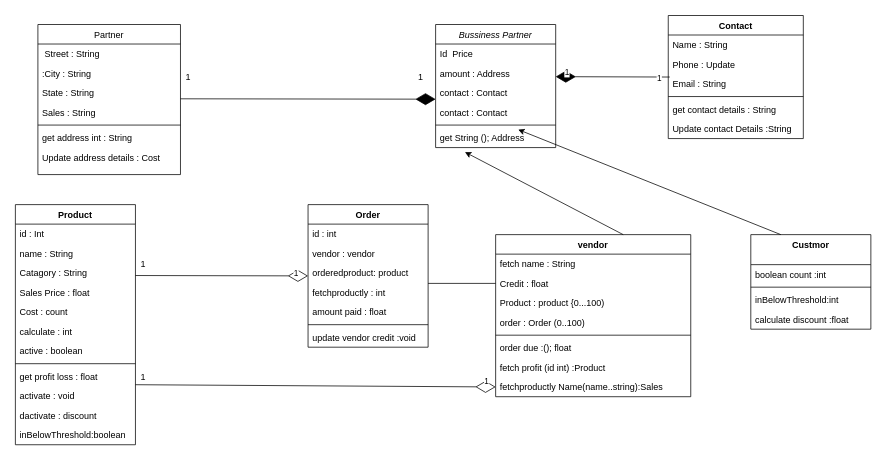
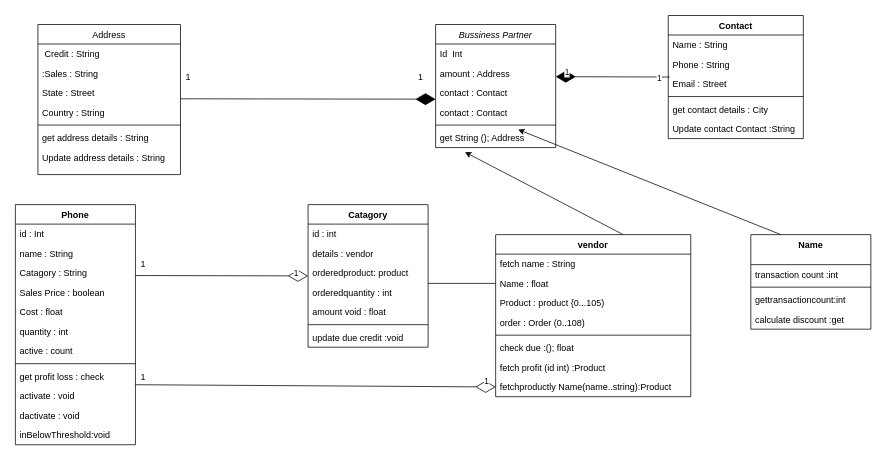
(109, 35) -> (109, 35)
(75, 54) -> (74, 54)
(460, 54) -> (456, 54)
(704, 65) -> (703, 65)
(70, 74) -> (73, 74)
(700, 84) -> (701, 84)
(73, 93) -> (74, 93)
(733, 110) -> (728, 110)
(71, 113) -> (78, 113)
(739, 129) -> (742, 129)
(94, 138) -> (103, 138)
(107, 158) -> (111, 158)
(75, 215) -> (75, 215)
(368, 215) -> (368, 215)
(810, 245) -> (810, 245)
(346, 254) -> (346, 254)
(794, 275) -> (804, 275)
(529, 284) -> (525, 284)
(59, 293) -> (64, 293)
(357, 293) -> (359, 293)
(799, 300) -> (809, 300)
(559, 303) -> (559, 303)
(46, 312) -> (45, 312)
(353, 312) -> (353, 312)
(809, 320) -> (805, 320)
(548, 323) -> (548, 323)
(50, 332) -> (49, 332)
(371, 338) -> (363, 338)
(543, 348) -> (543, 348)
(54, 351) -> (50, 351)
(68, 377) -> (69, 377)
(590, 387) -> (596, 387)
(64, 416) -> (54, 416)
(74, 435) -> (67, 435)
